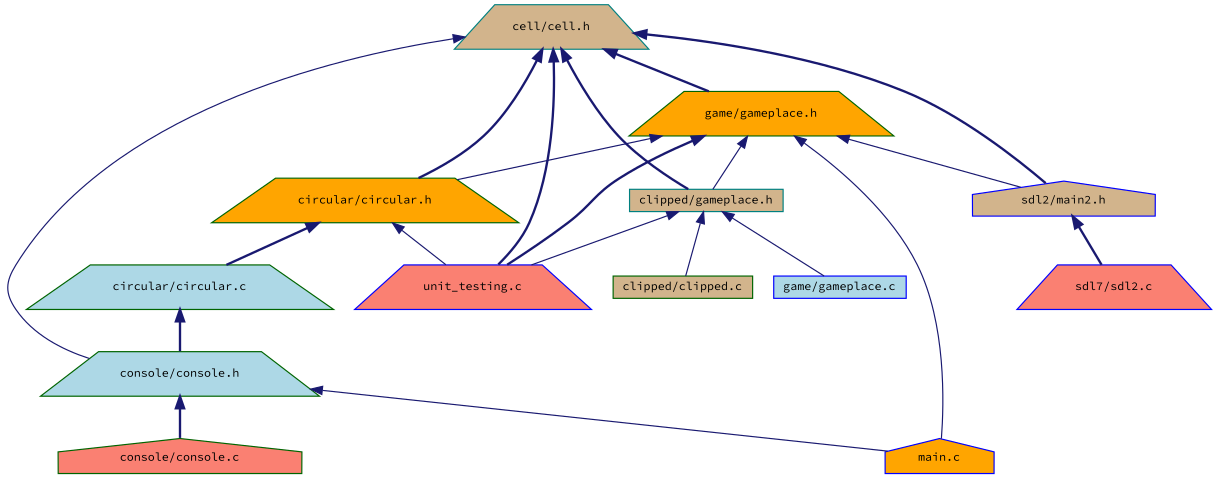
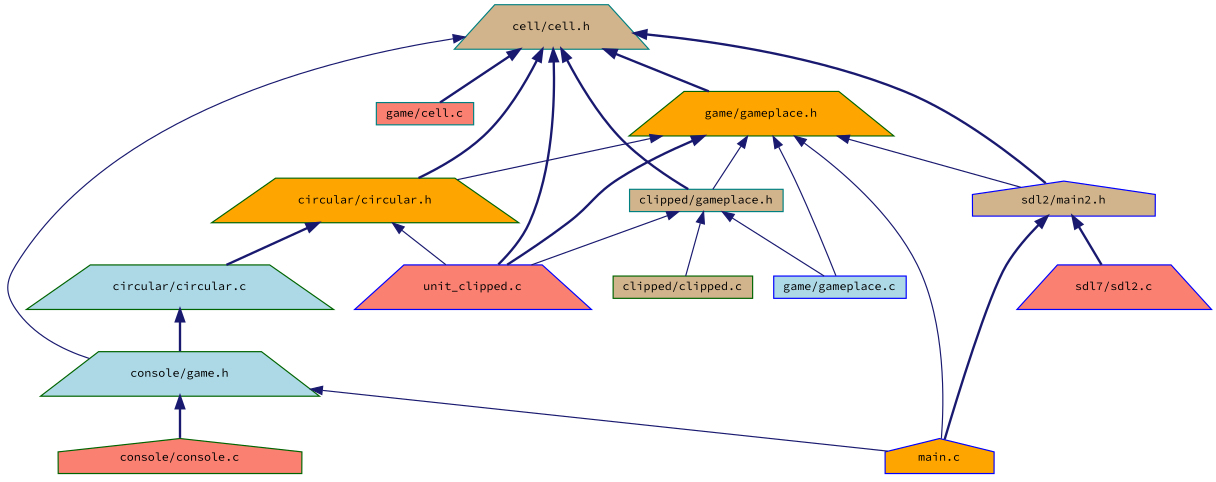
none -> (425, 114)
none -> (809, 211)
(473, 287) -> (473, 287)
none -> (981, 327)
(180, 374) -> (180, 374)
